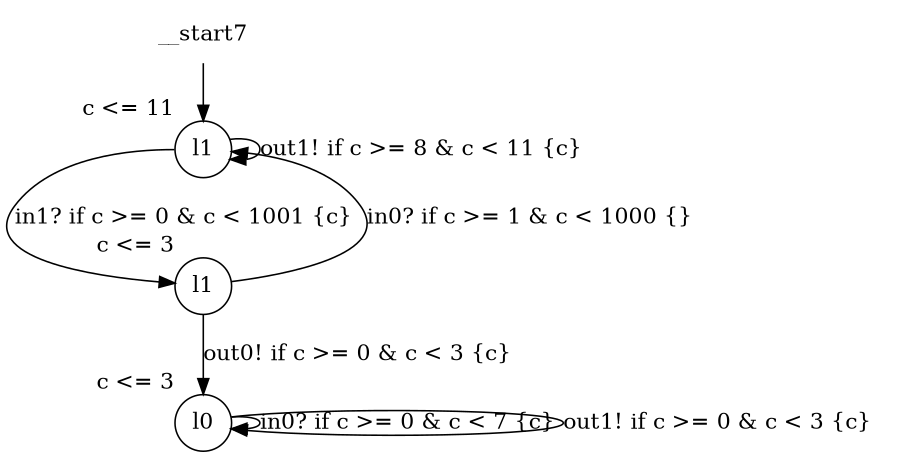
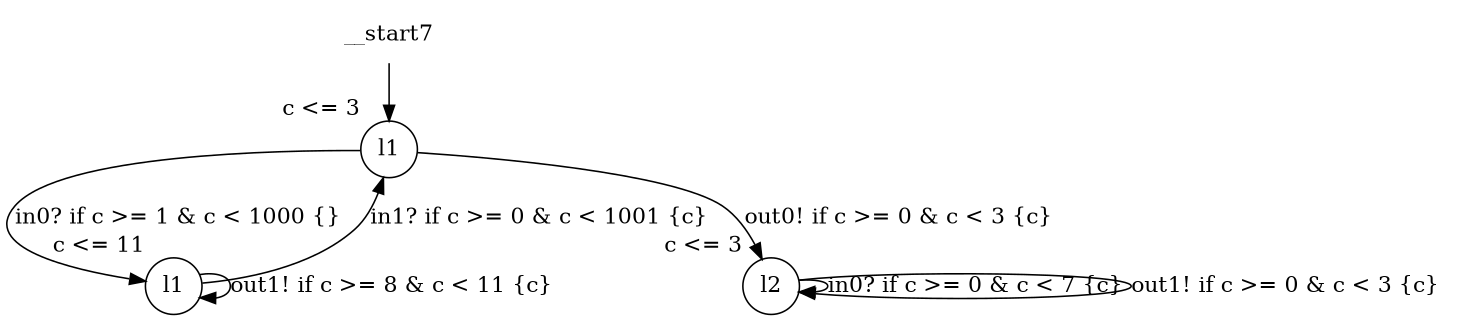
(203, 84) -> (389, 84)
(203, 423) -> (771, 286)
